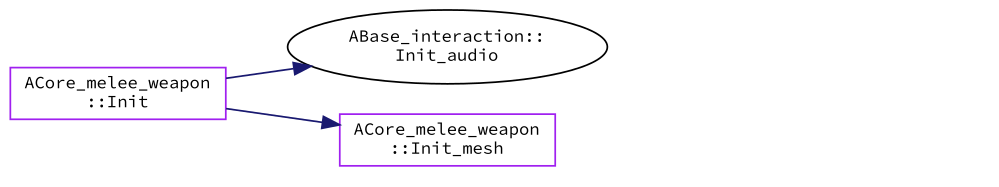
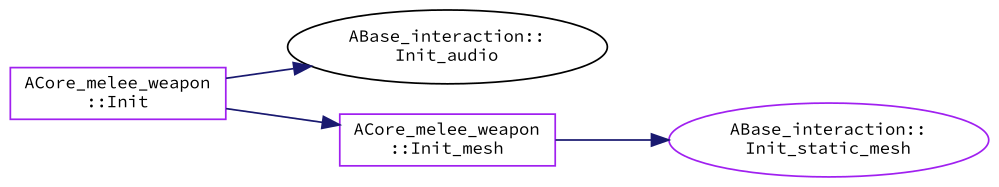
none -> (829, 140)
